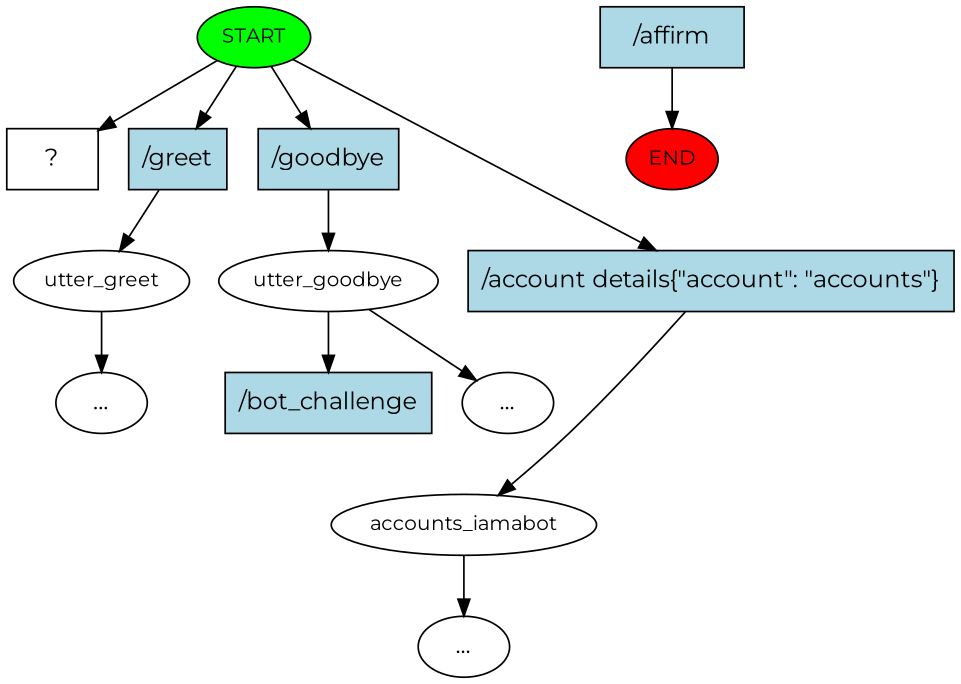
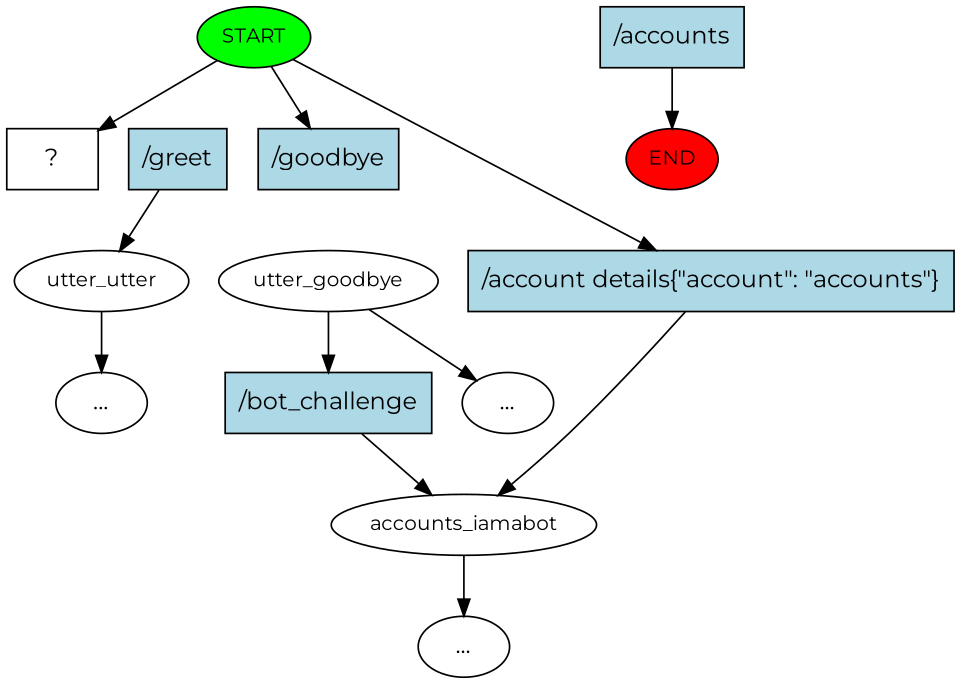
(672, 37) -> (672, 37)
(221, 90) -> none
(328, 212) -> none
(102, 281) -> (102, 281)
none -> (390, 459)
